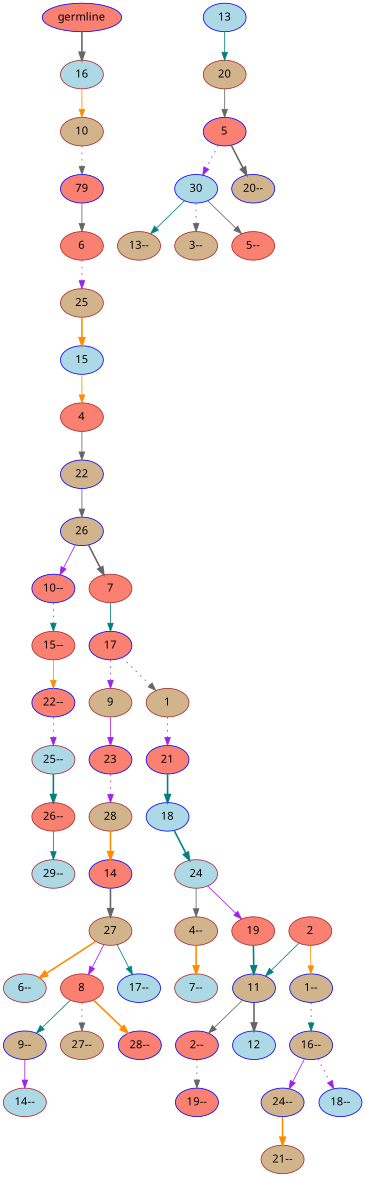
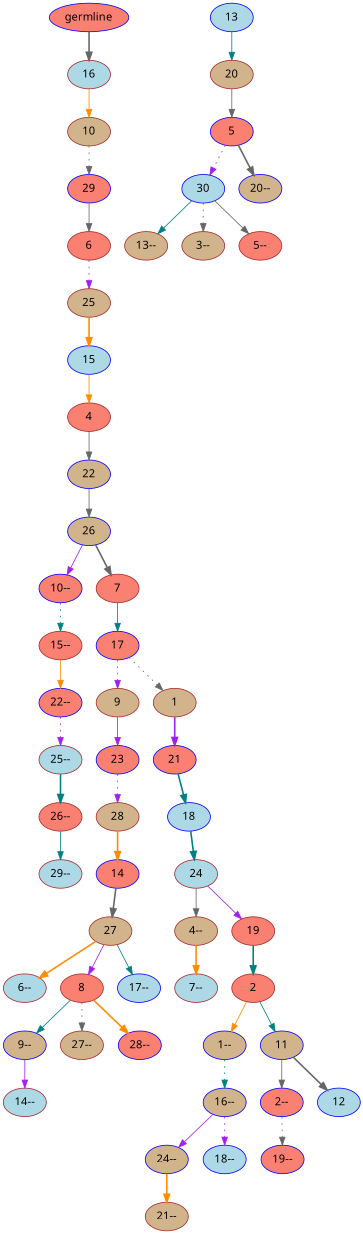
(82, 189) -> (89, 189)
(168, 727) -> (175, 727)
(254, 956) -> (253, 956)
